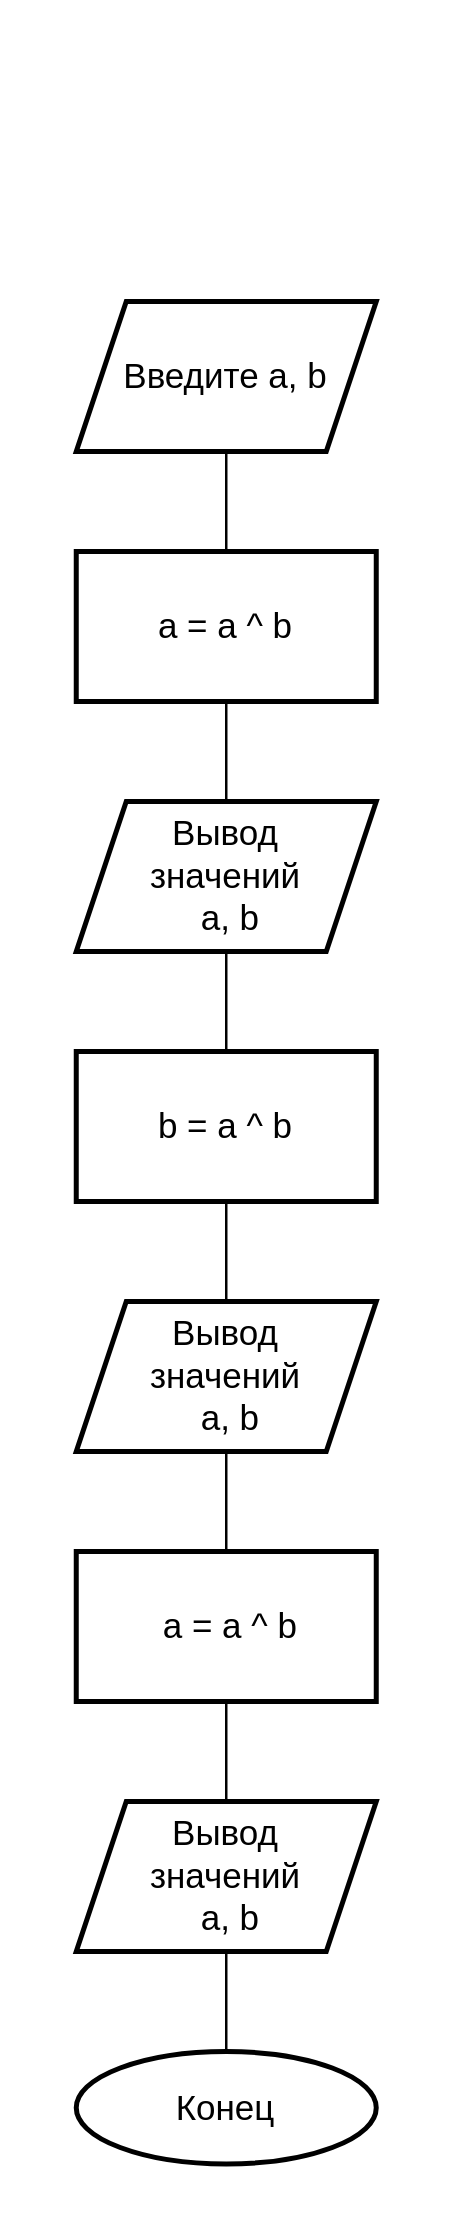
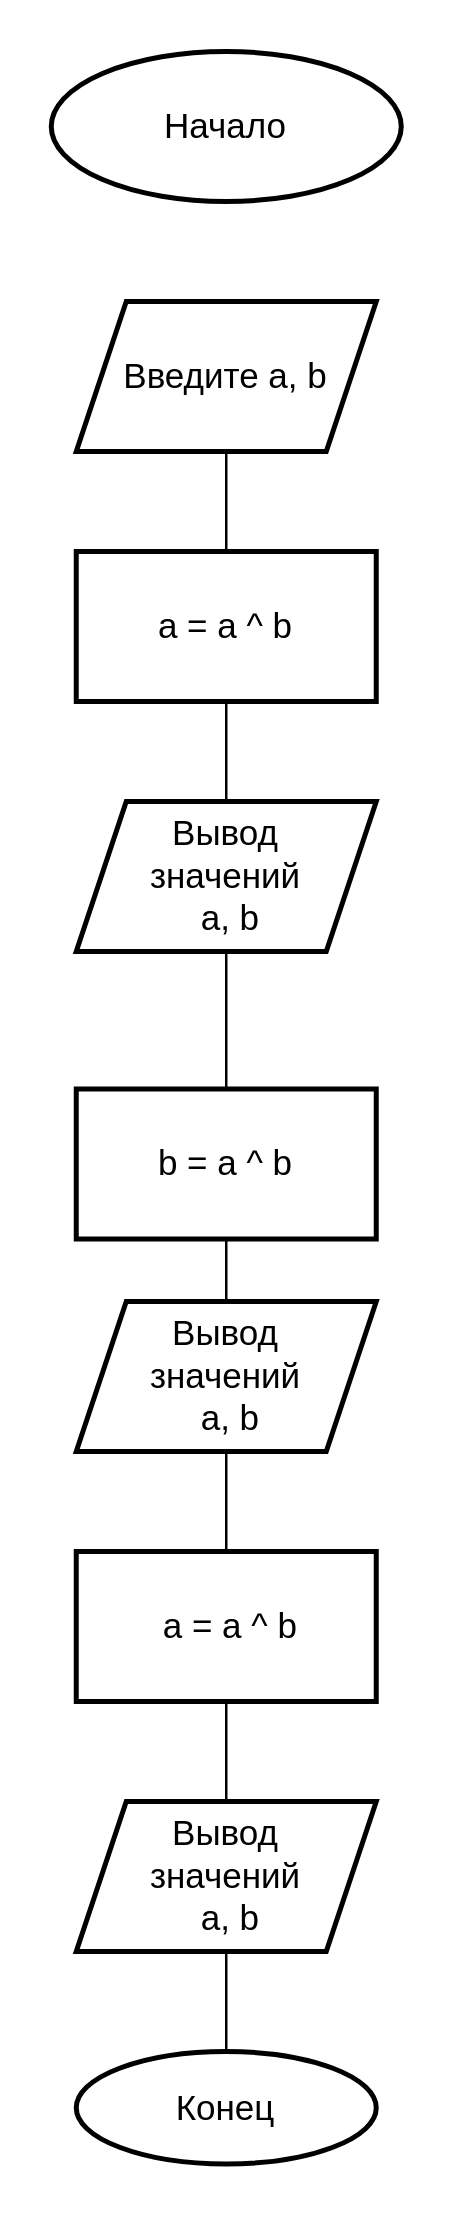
none -> (226, 126)
(226, 1126) -> (226, 1164)
